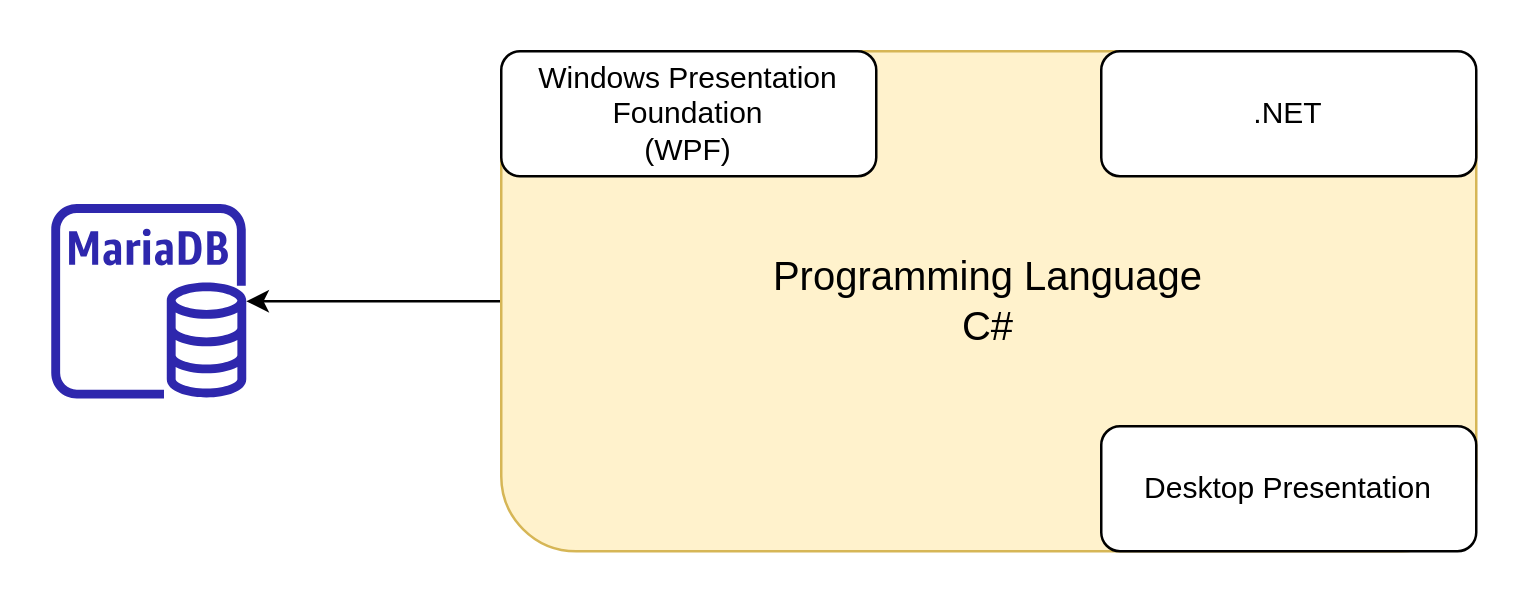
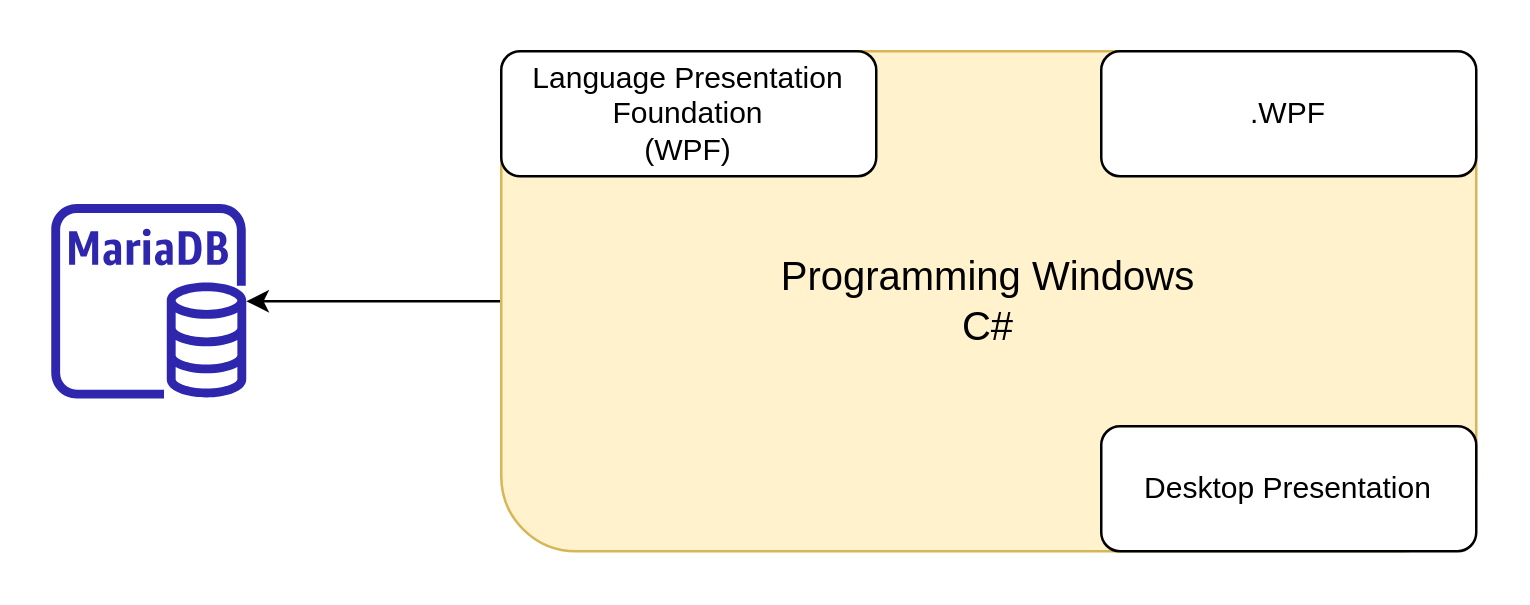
(689, 114) -> (689, 114)
(1289, 114) -> (1289, 114)
(989, 301) -> (989, 301)
